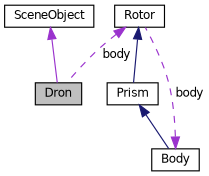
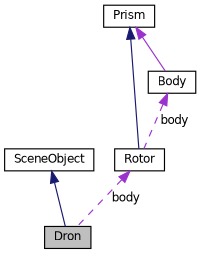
(55, 61) -> (60, 204)
(136, 61) -> (135, 94)
(157, 132) -> (154, 54)
